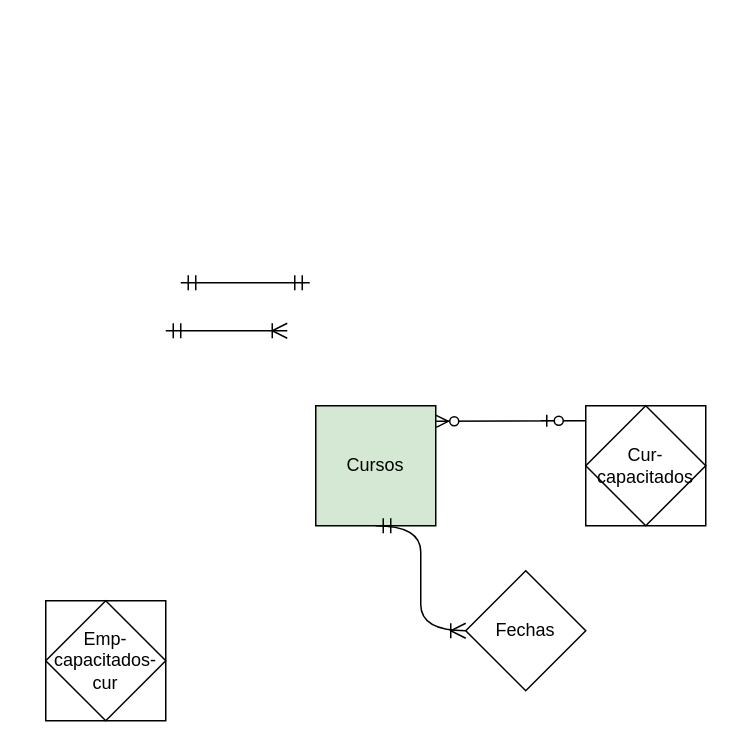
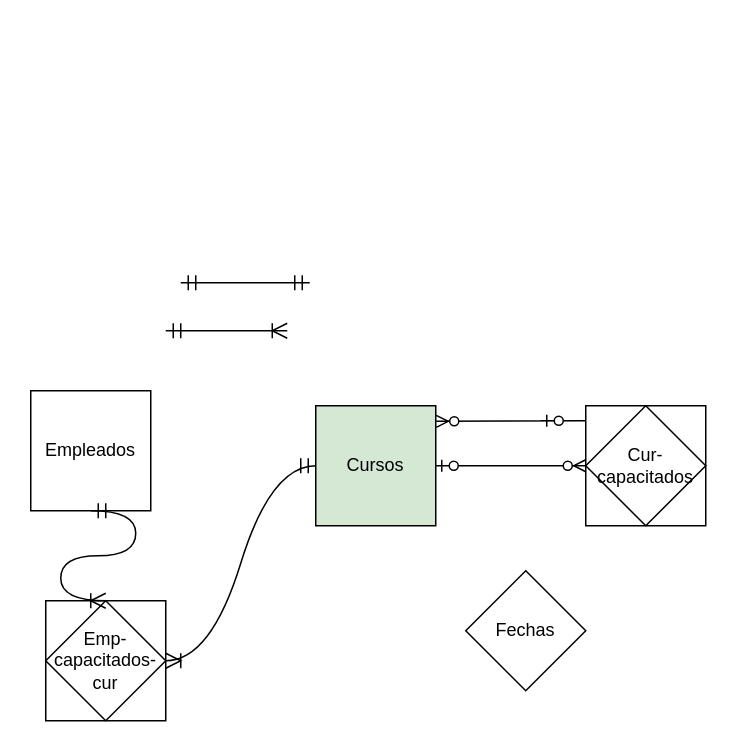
none -> (91, 451)
none -> (511, 466)
none -> (101, 556)
none -> (241, 563)
(421, 580) -> none
